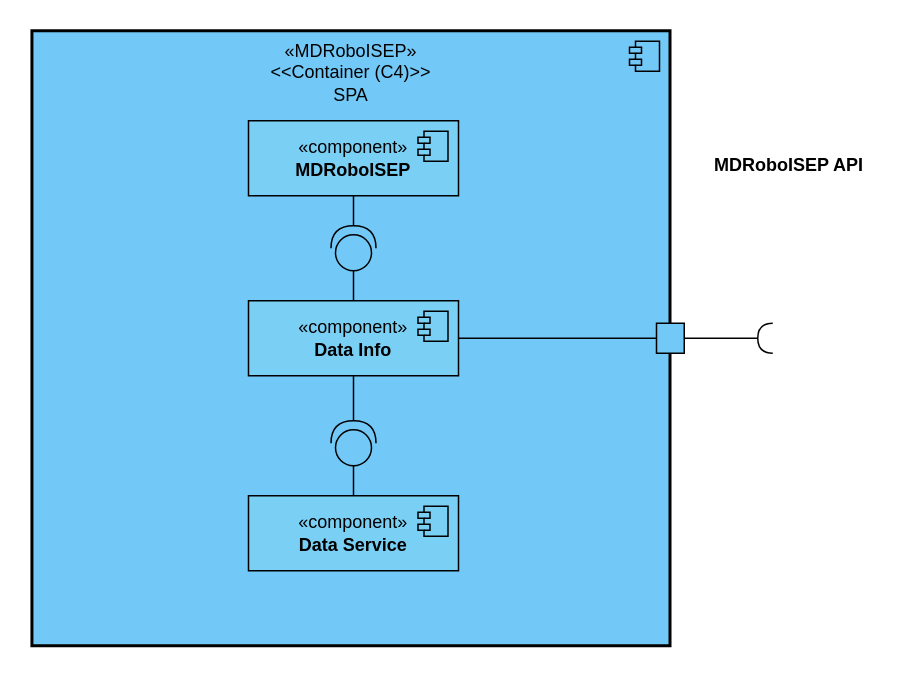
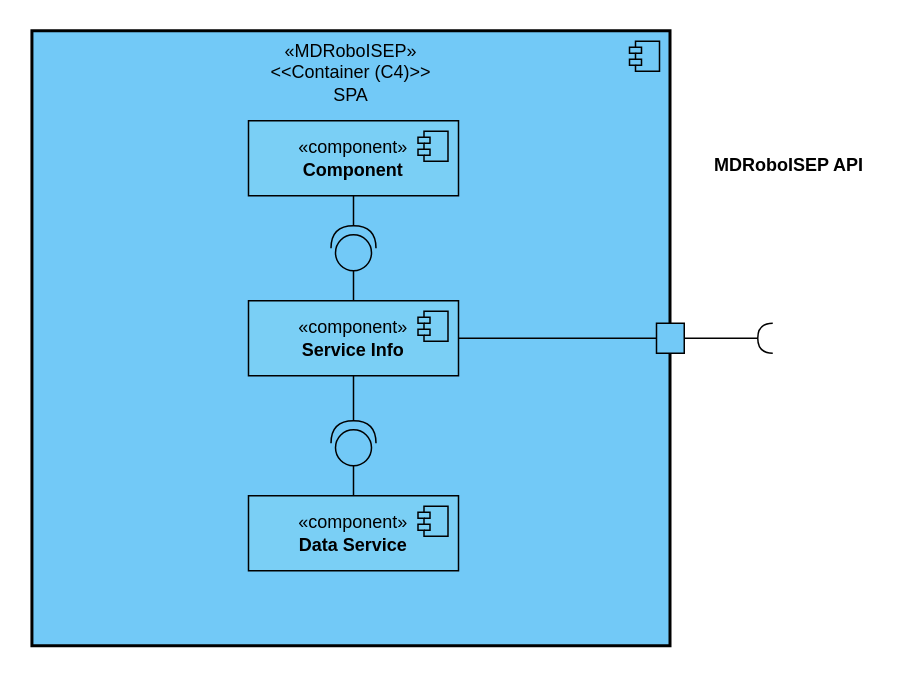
(353, 158) -> (353, 158)
(353, 338) -> (353, 338)
